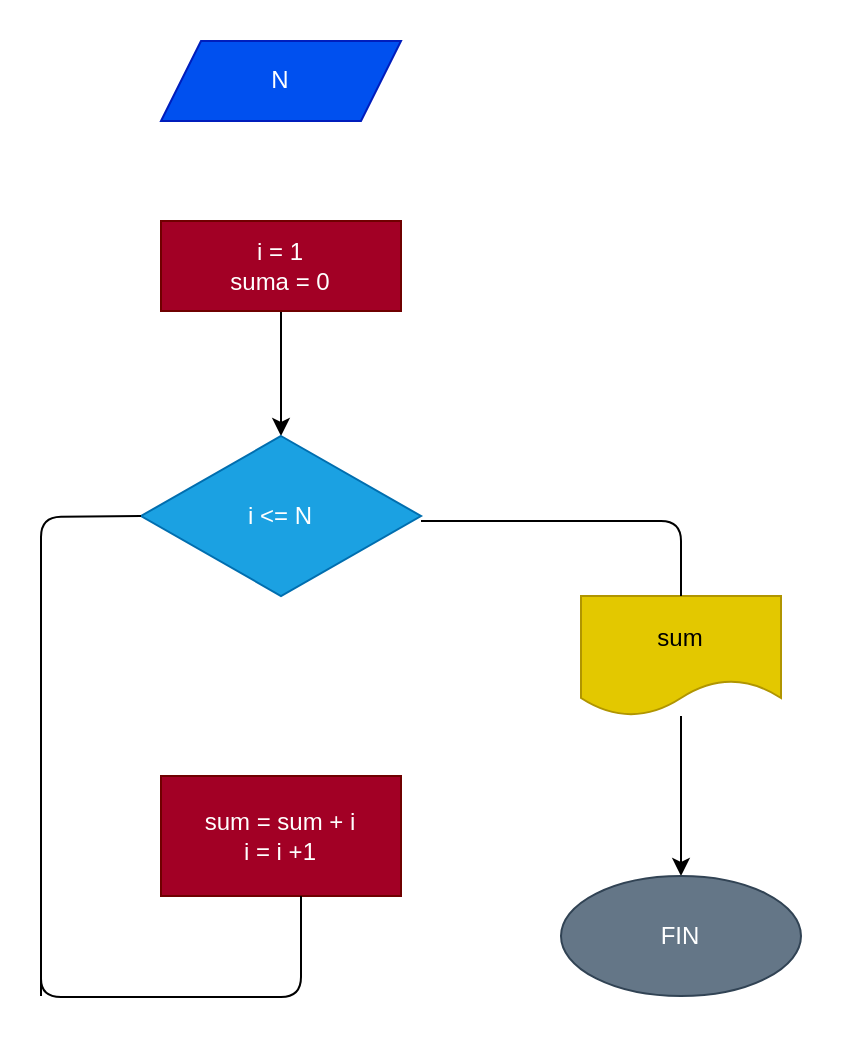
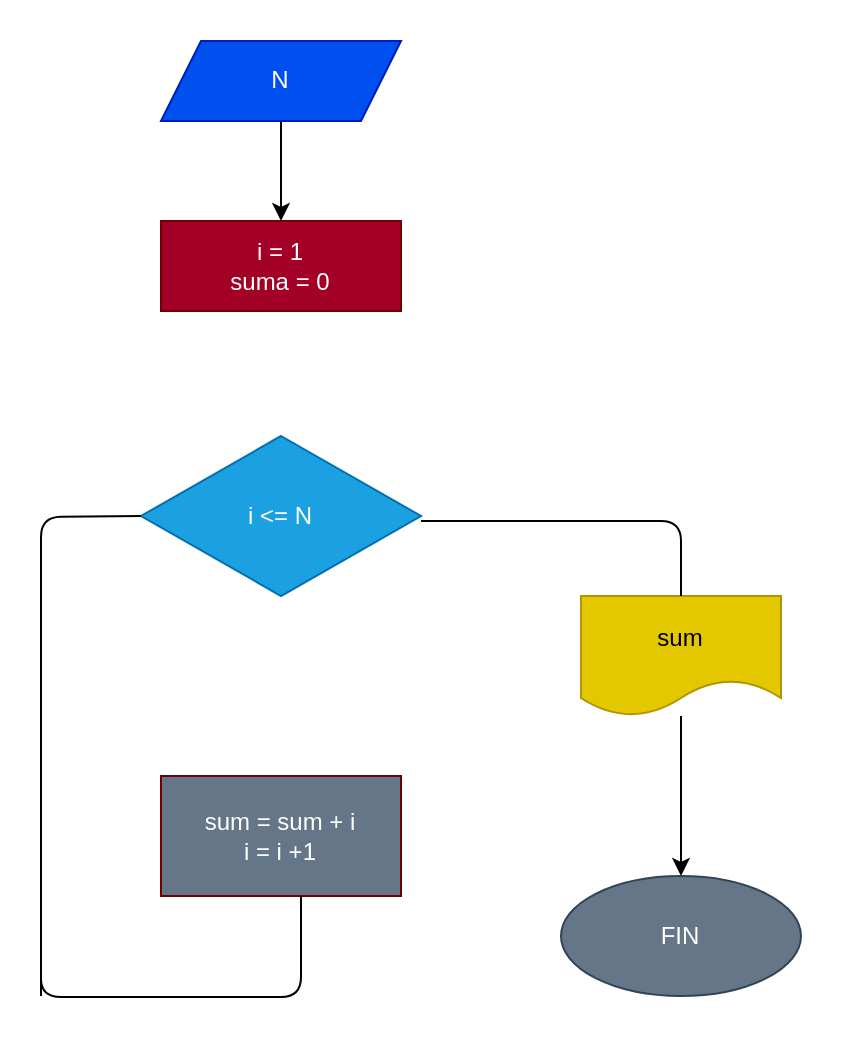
none -> (281, 164)
(281, 367) -> none
(281, 836) -> (281, 836)
